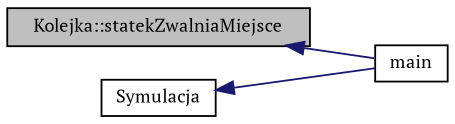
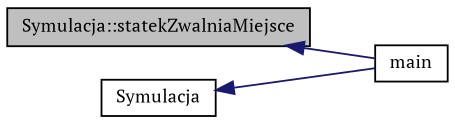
(159, 27) -> (159, 27)
